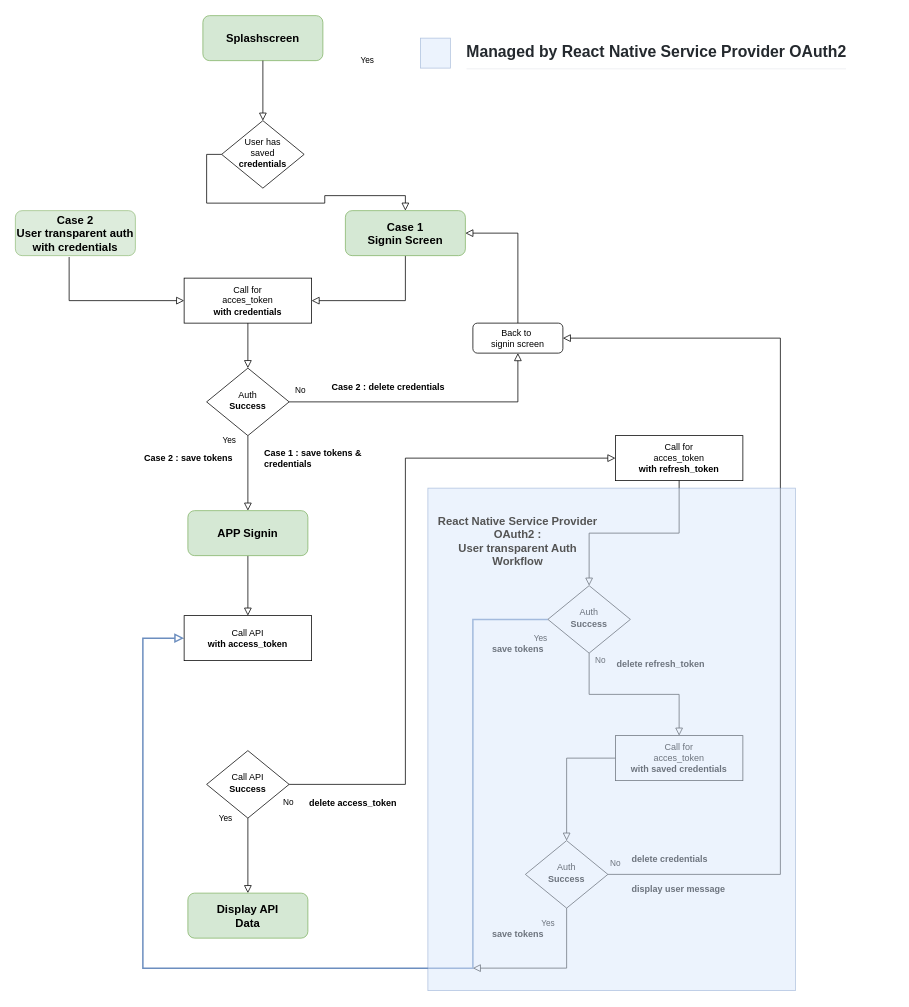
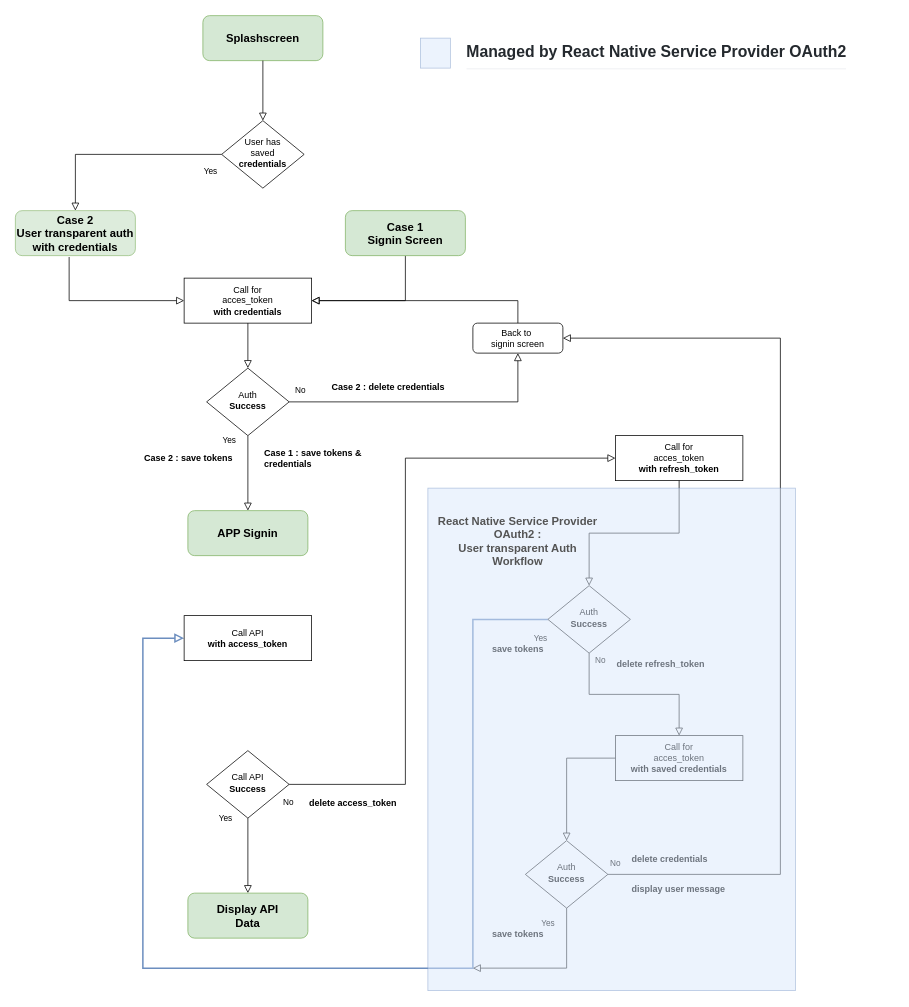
(288, 203) -> (117, 154)
(518, 246) -> (464, 300)
(248, 582) -> none
